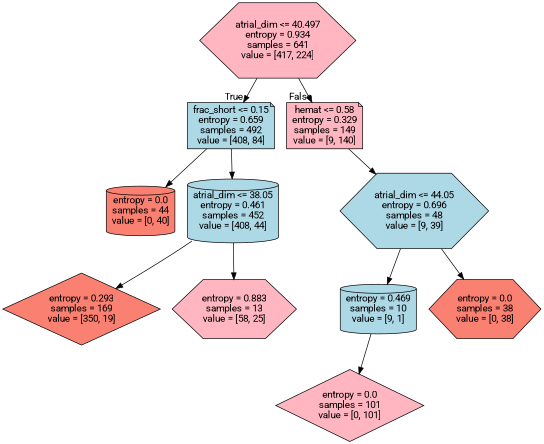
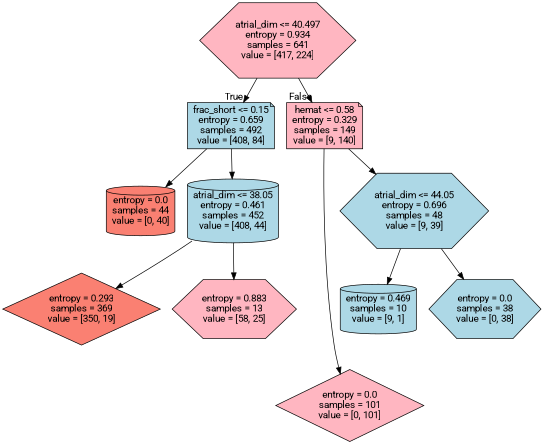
(82, 309) -> (82, 309)
(485, 309) -> (485, 309)
(366, 351) -> (326, 259)
